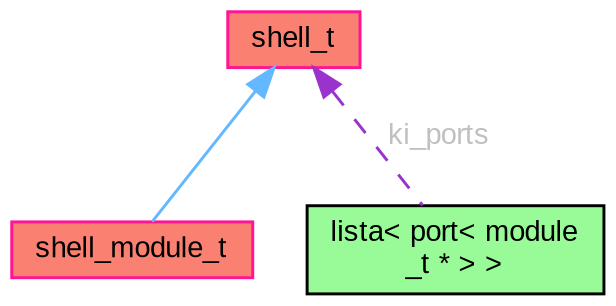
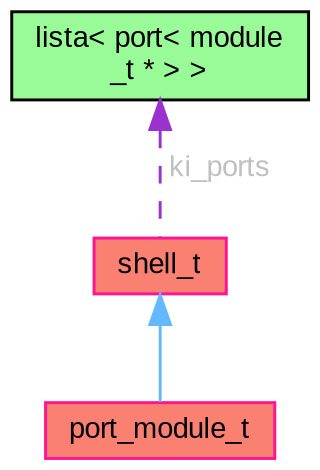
(378, 148) -> (160, 184)
(132, 250) -> (160, 431)
